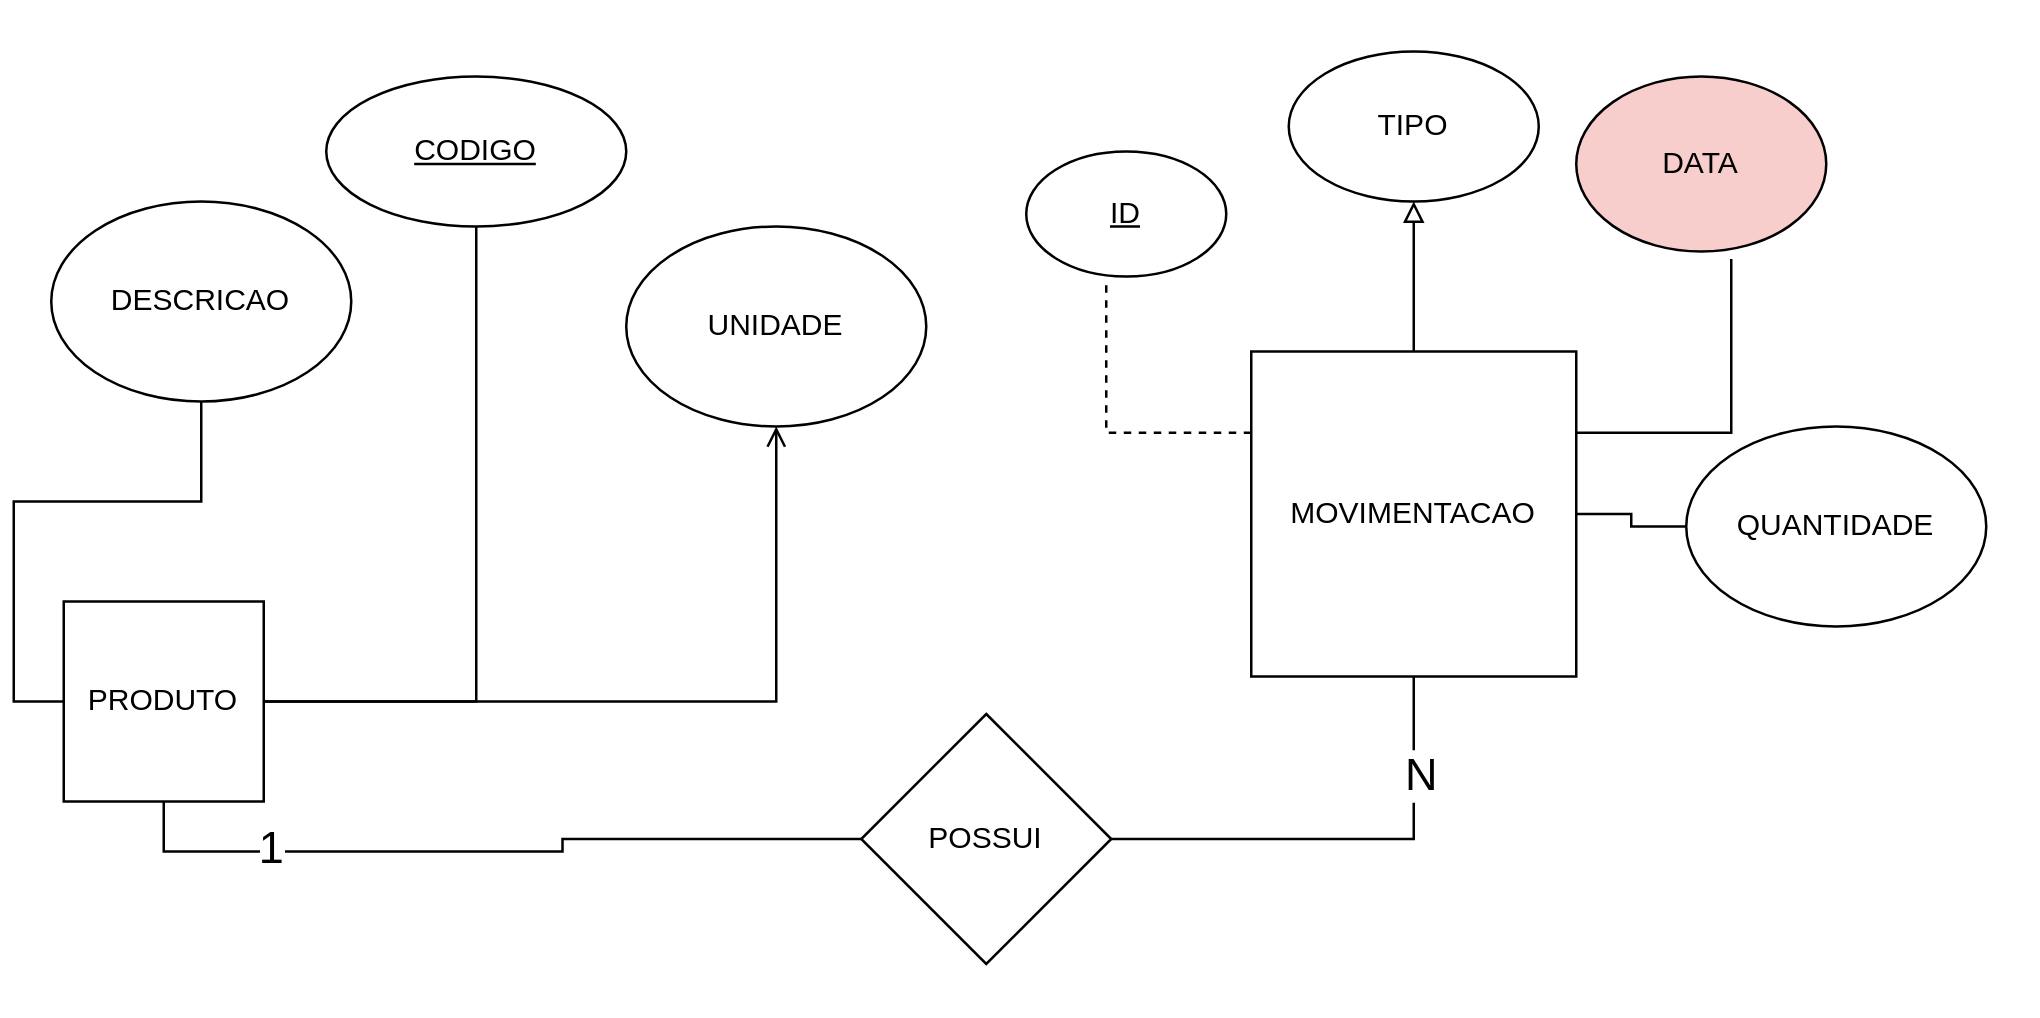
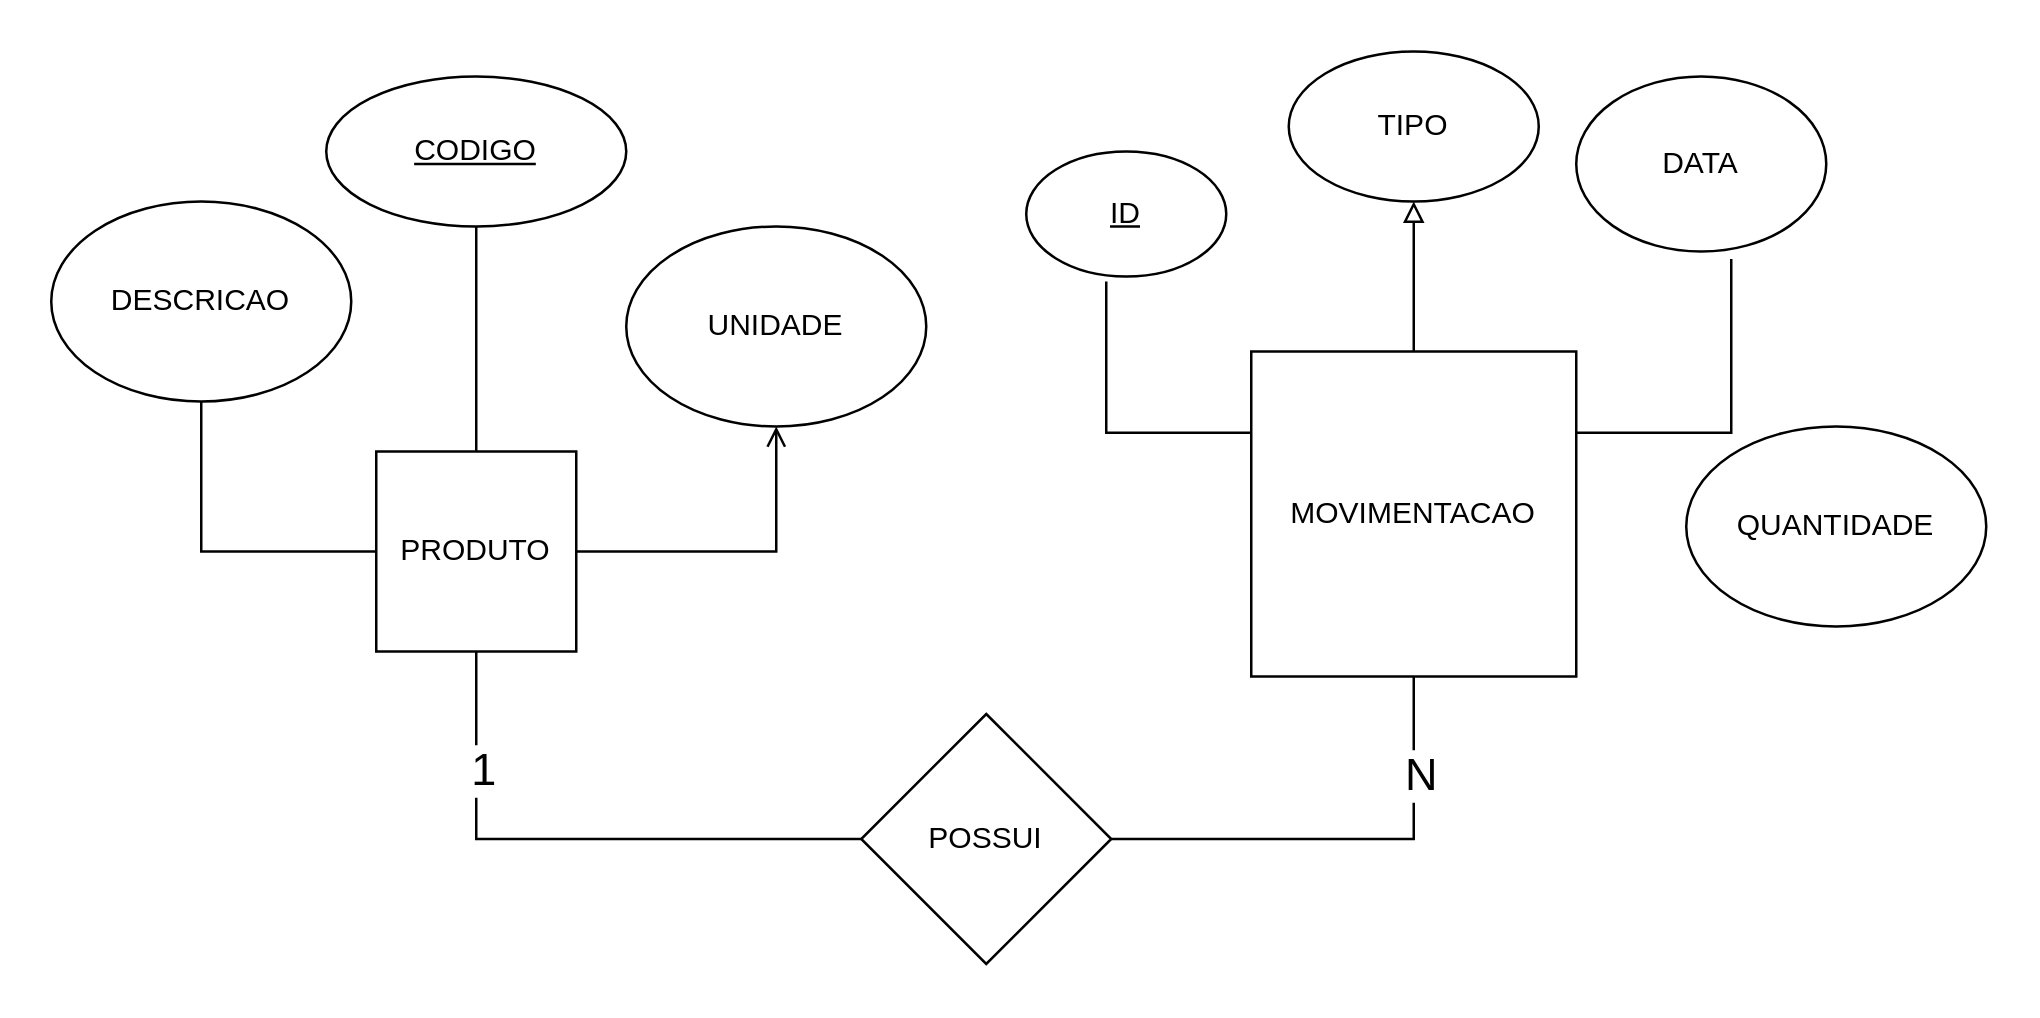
(1701, 164) -> (1701, 164)
(1106, 426) -> (1106, 426)
(1631, 520) -> none
(164, 701) -> (476, 551)
